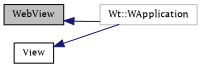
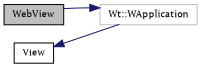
(87, 21) -> (77, 8)
